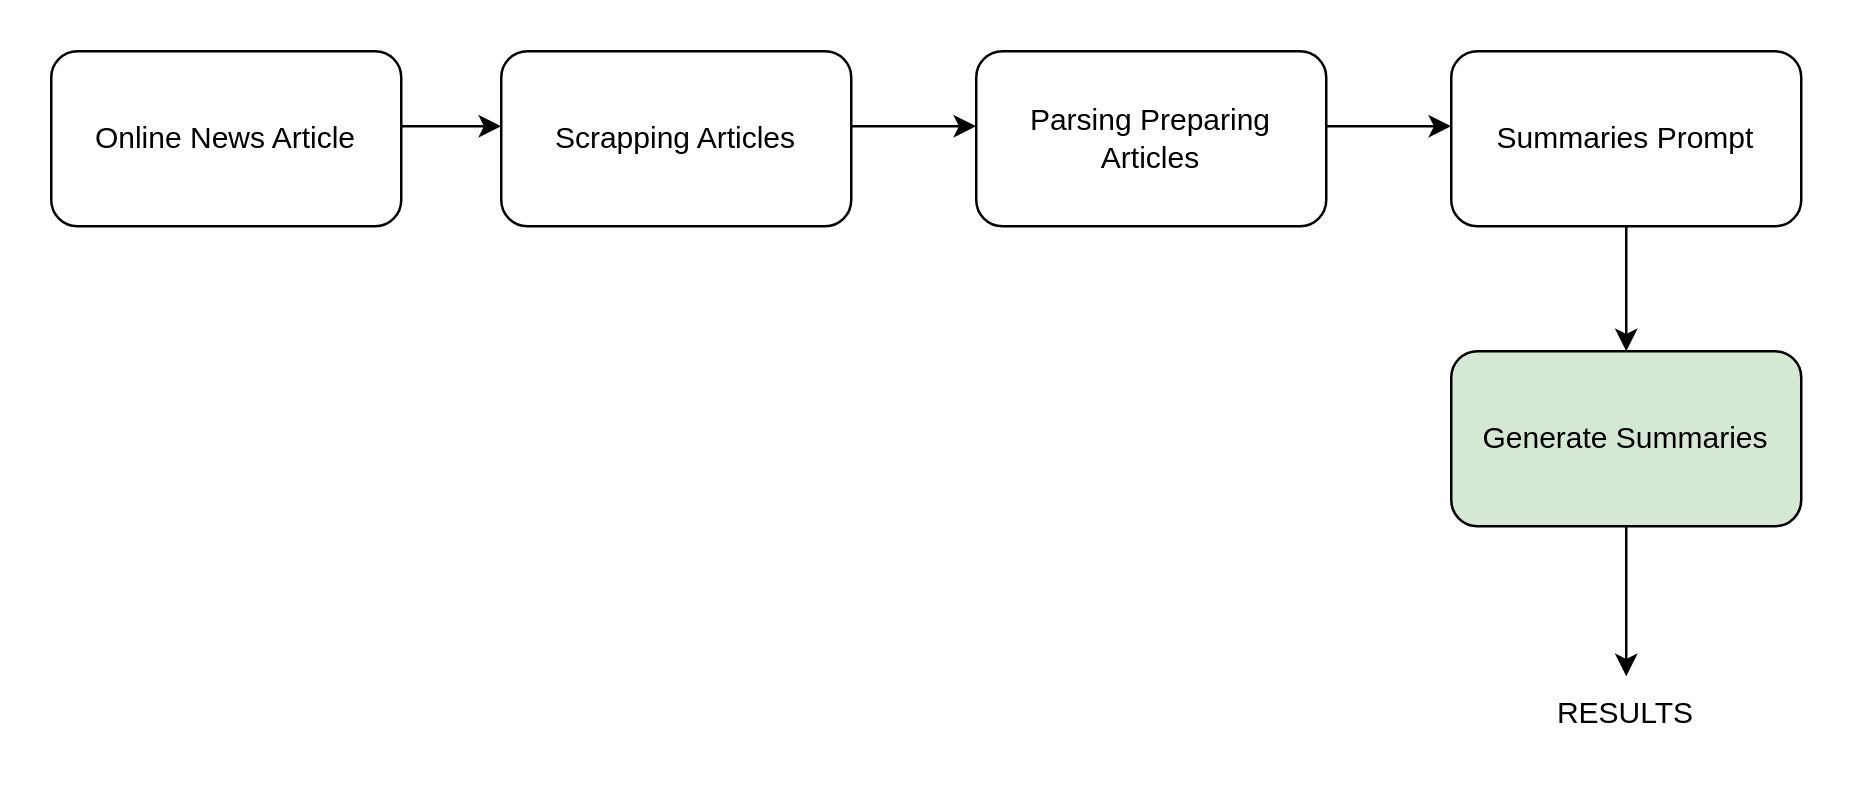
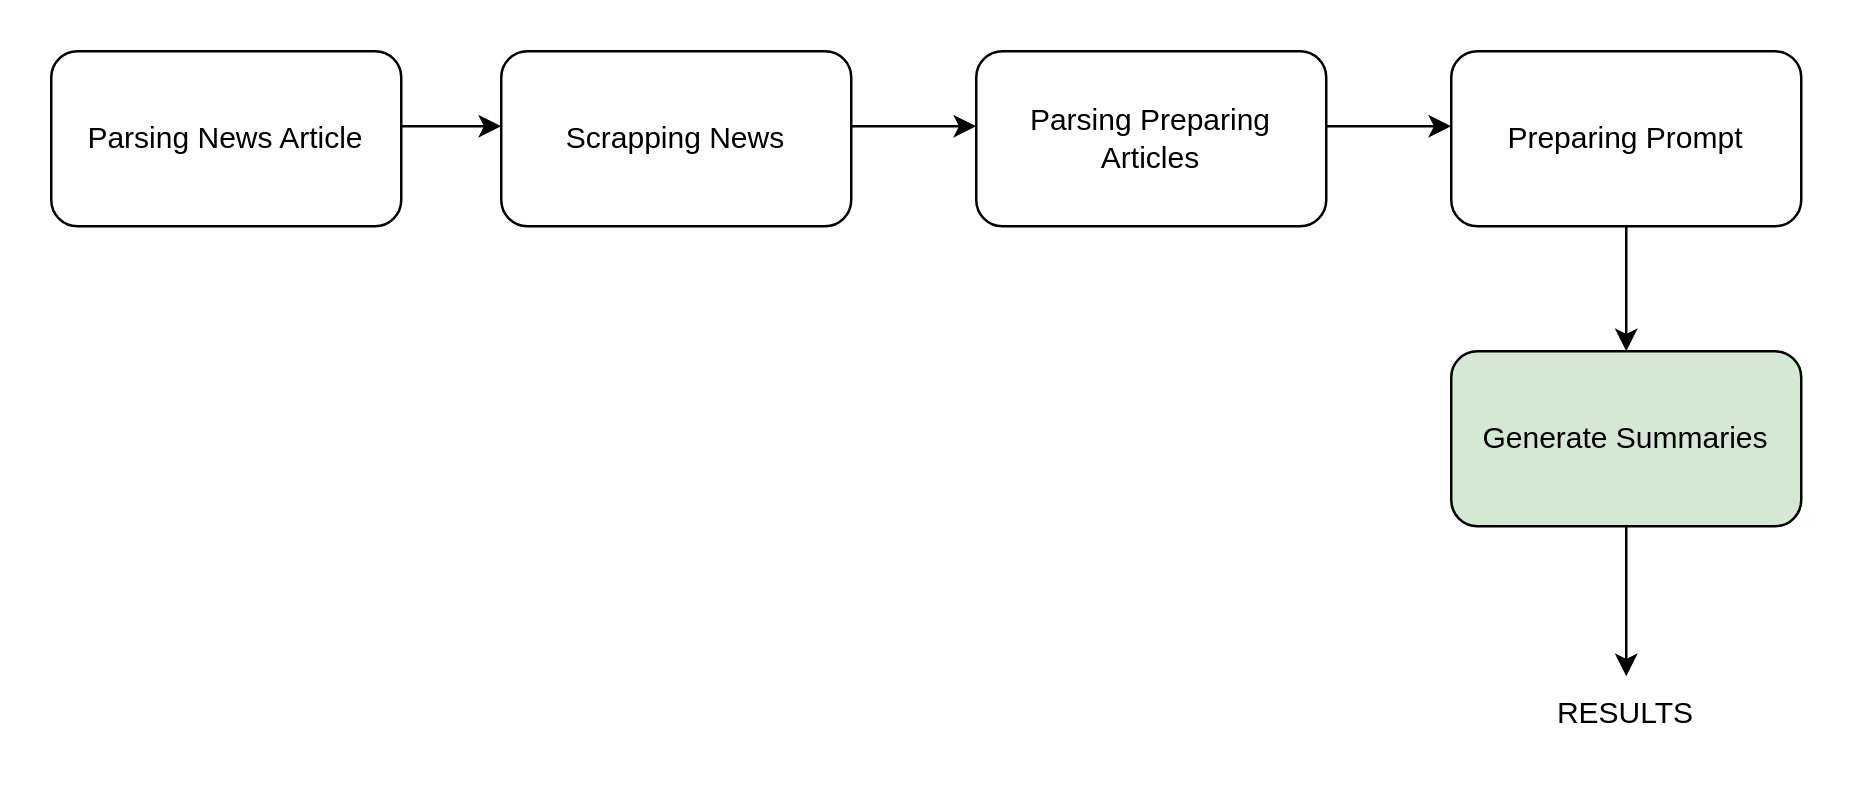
(226, 139) -> (226, 139)
(676, 139) -> (676, 139)
(1626, 139) -> (1626, 139)
